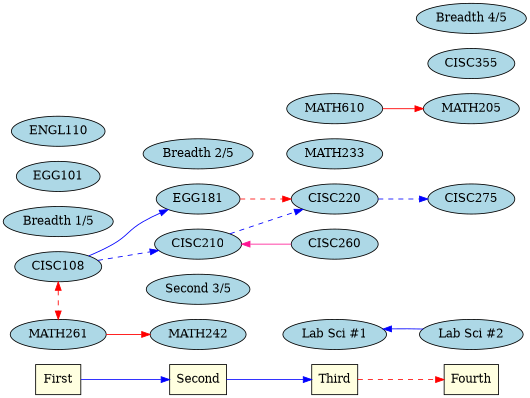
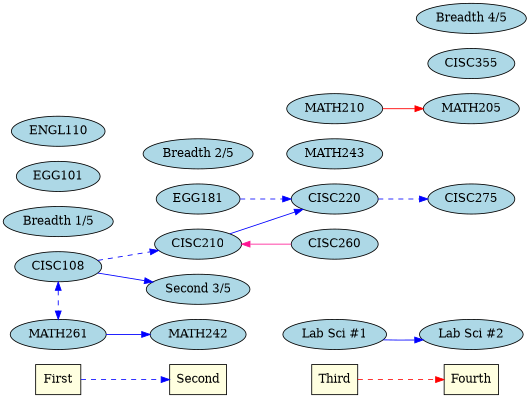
(335, 109) -> (335, 109)
(335, 154) -> (335, 154)
(261, 199) -> (261, 199)
(262, 223) -> (262, 223)
(125, 236) -> (121, 277)
(58, 301) -> (58, 301)
(407, 329) -> (399, 340)
(124, 334) -> (124, 334)
(121, 380) -> (121, 380)
(265, 380) -> none
